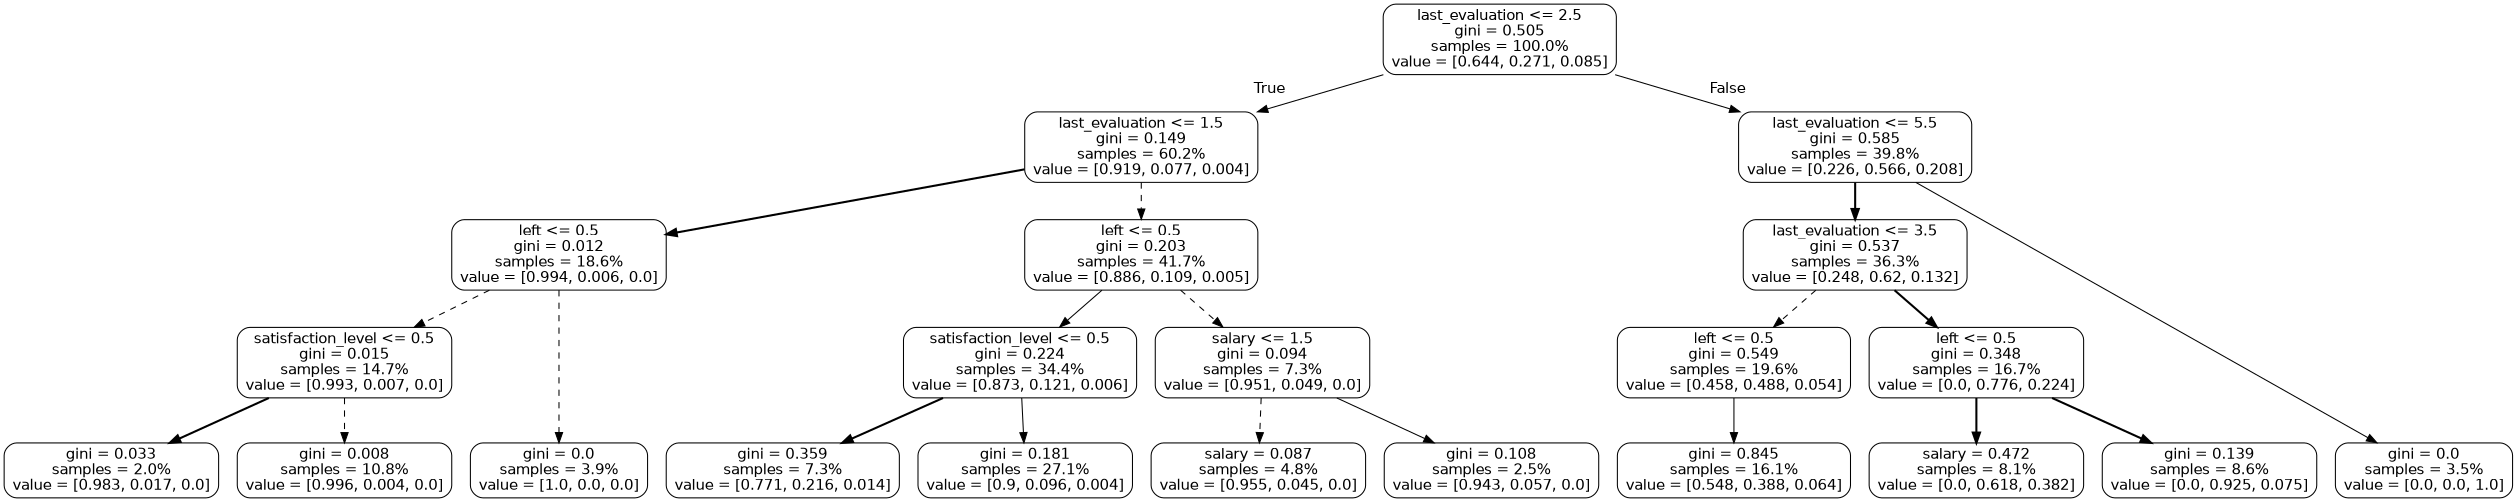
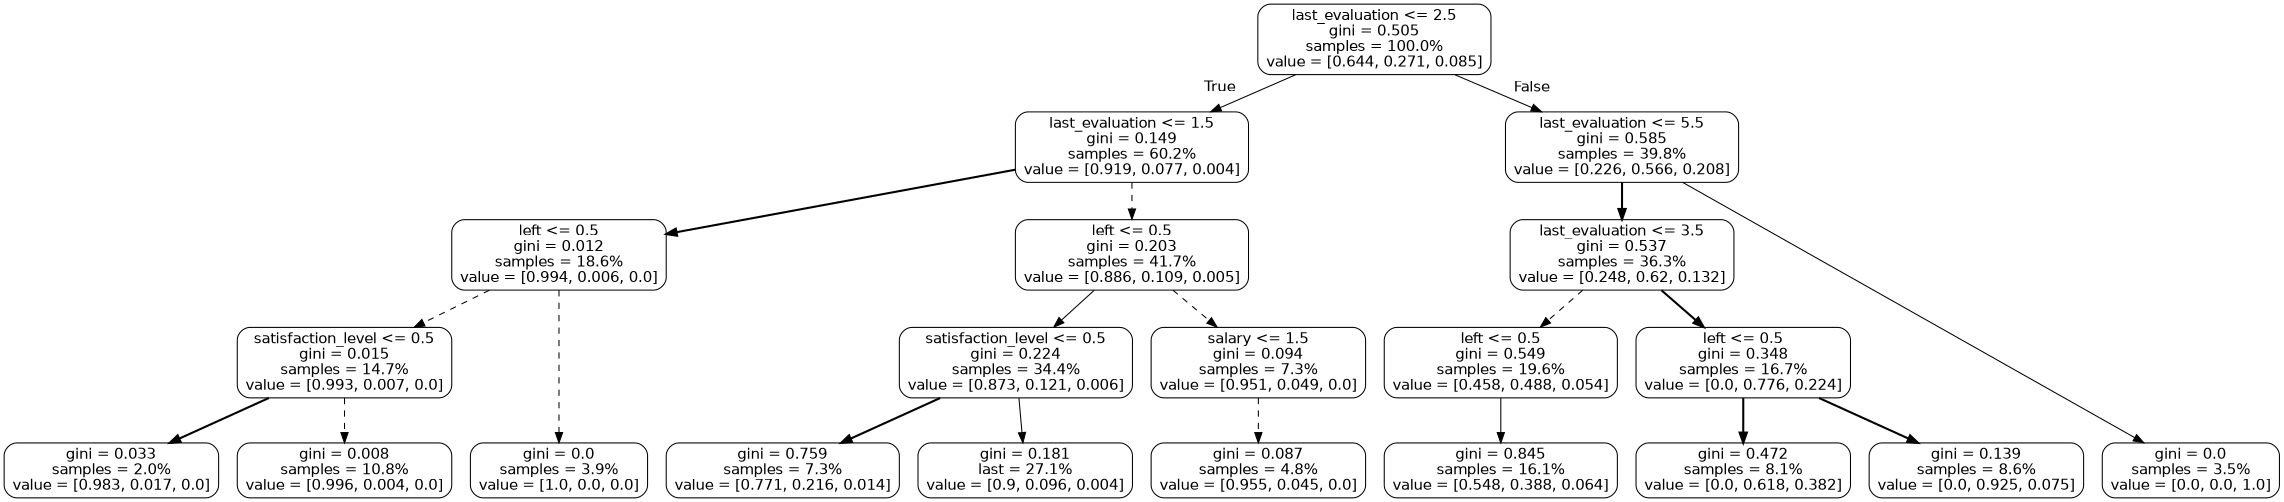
(783, 470) -> (783, 470)
(1025, 470) -> (1025, 470)
(1258, 470) -> (1258, 470)
(1491, 470) -> none
(1976, 470) -> (1743, 470)
